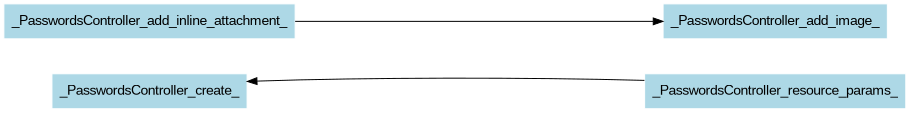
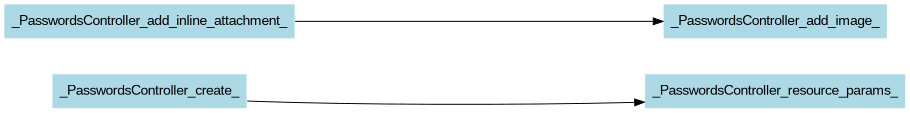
(451, 78) -> (441, 104)
